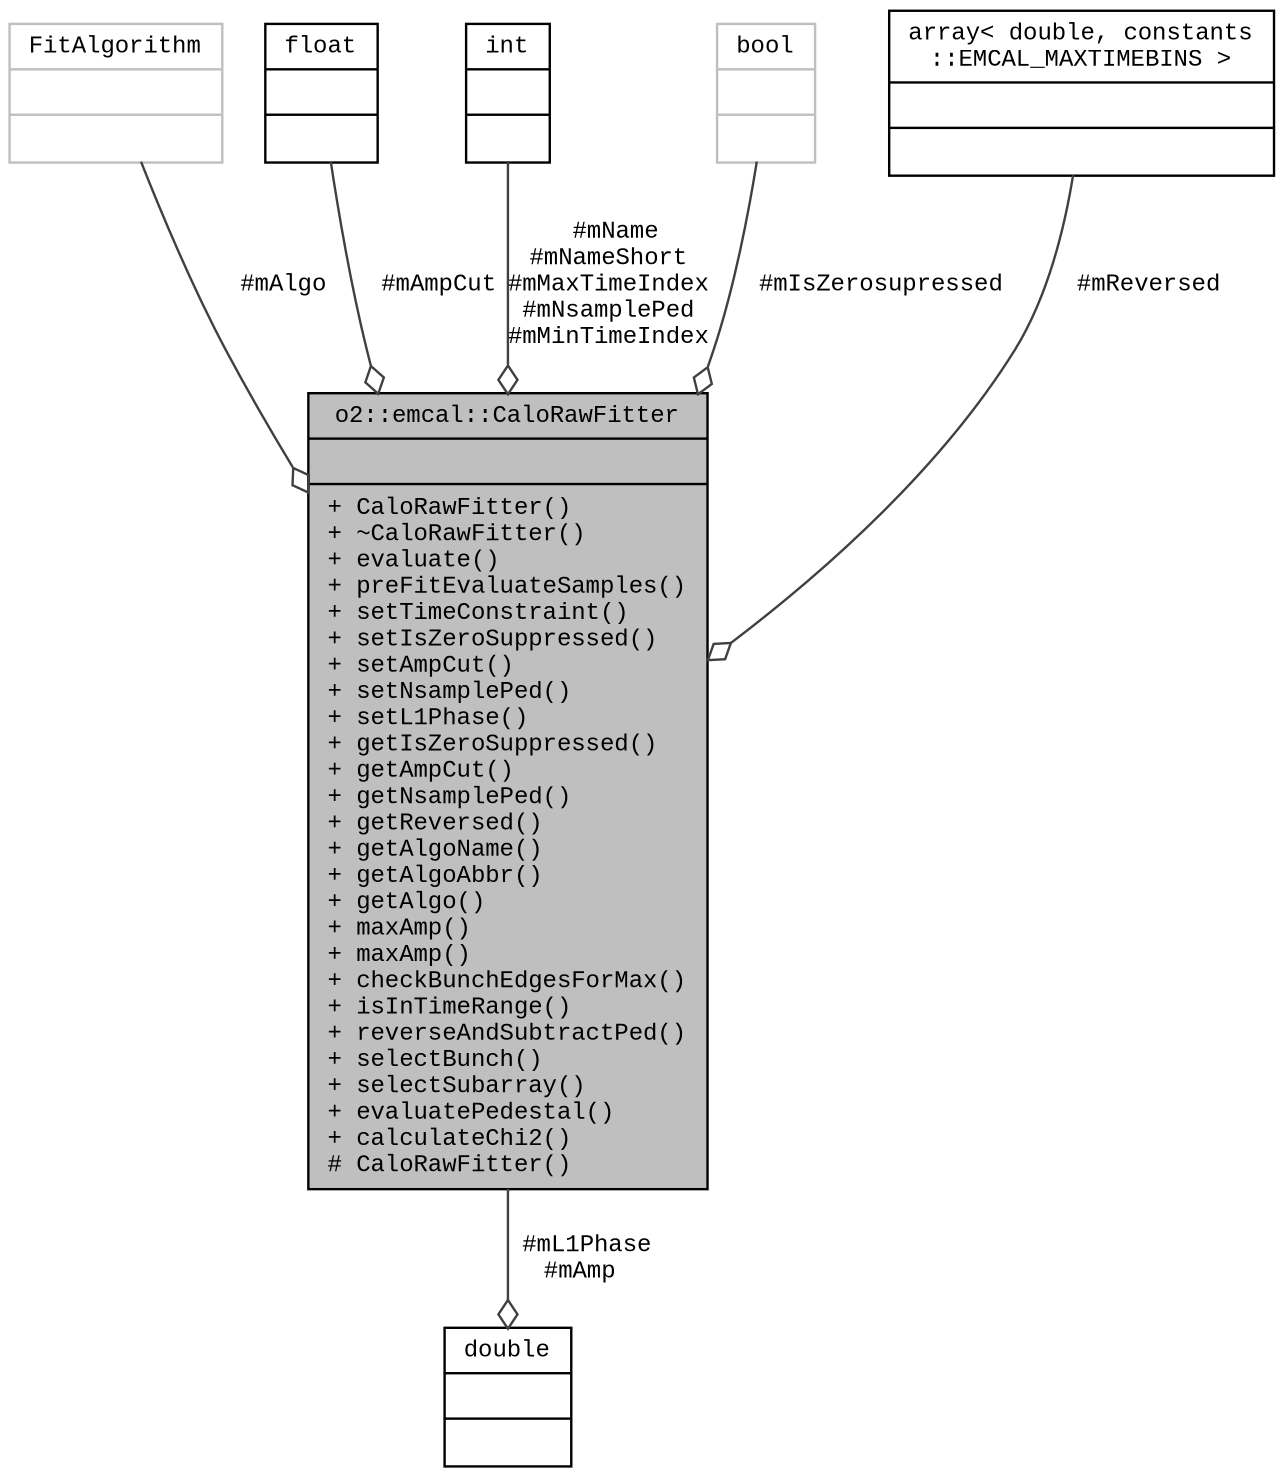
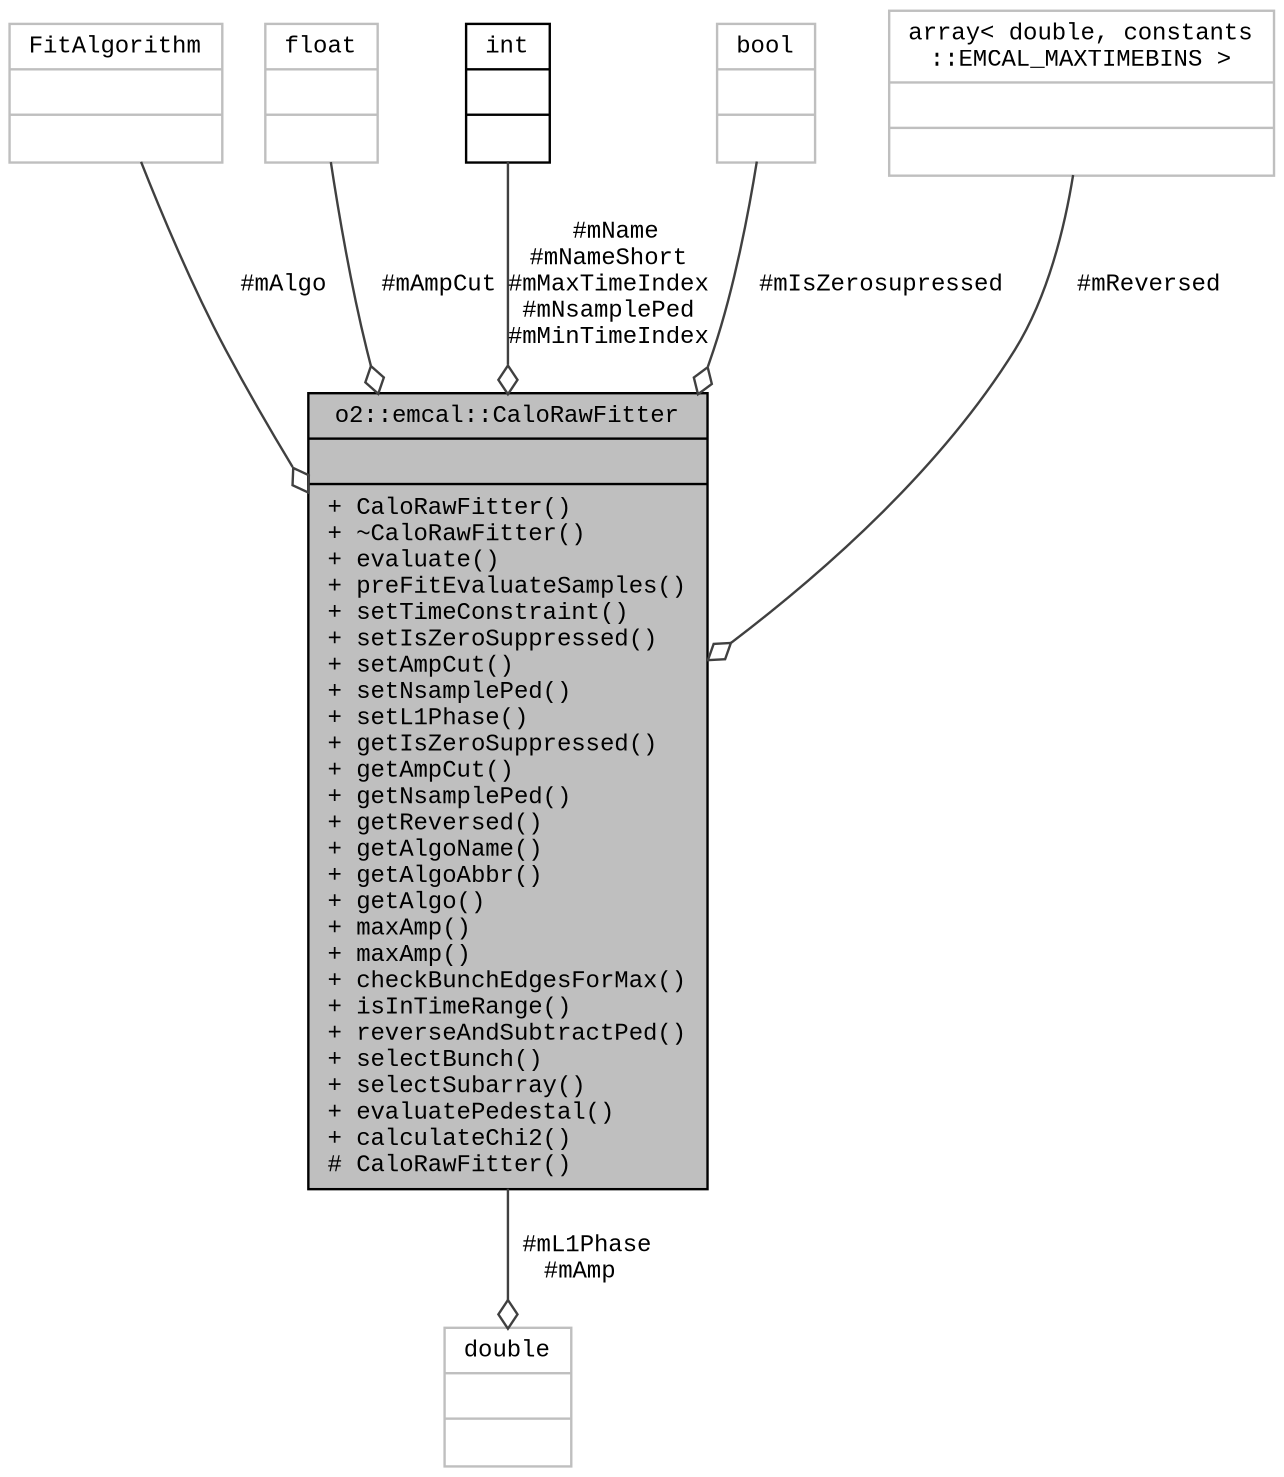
(321, 93) -> (321, 93)
(1082, 93) -> (1082, 93)
(508, 1397) -> (508, 1397)
